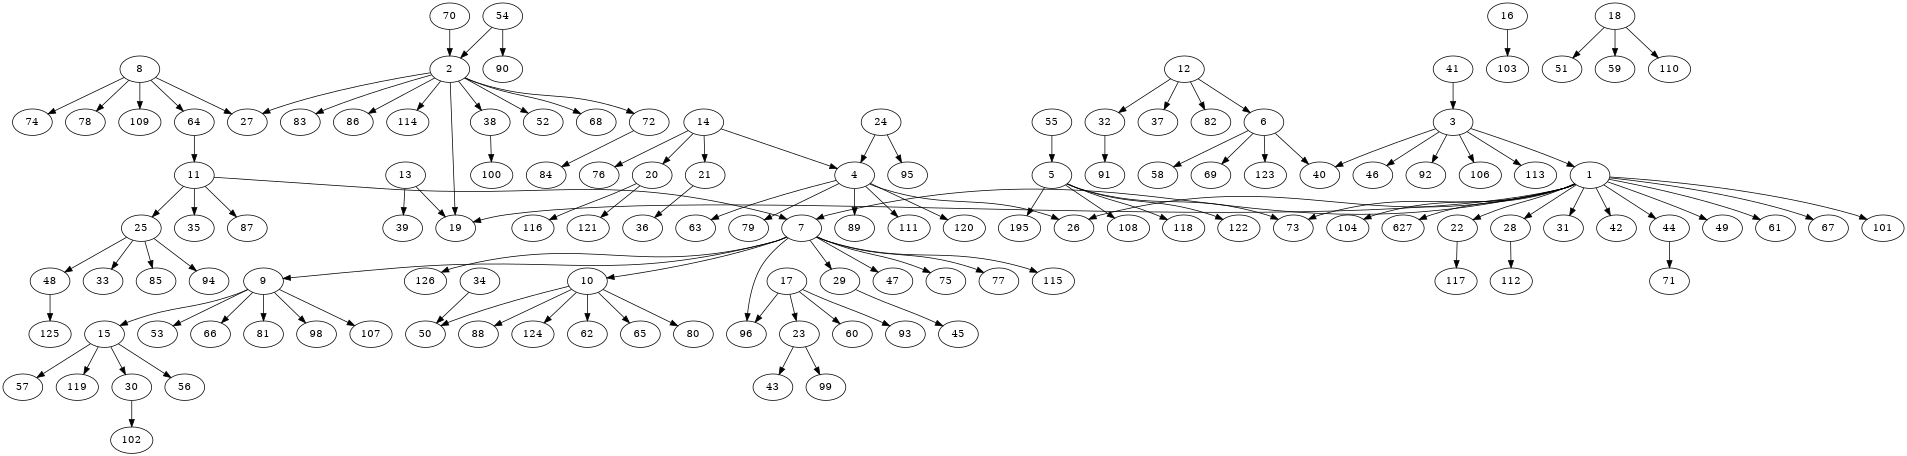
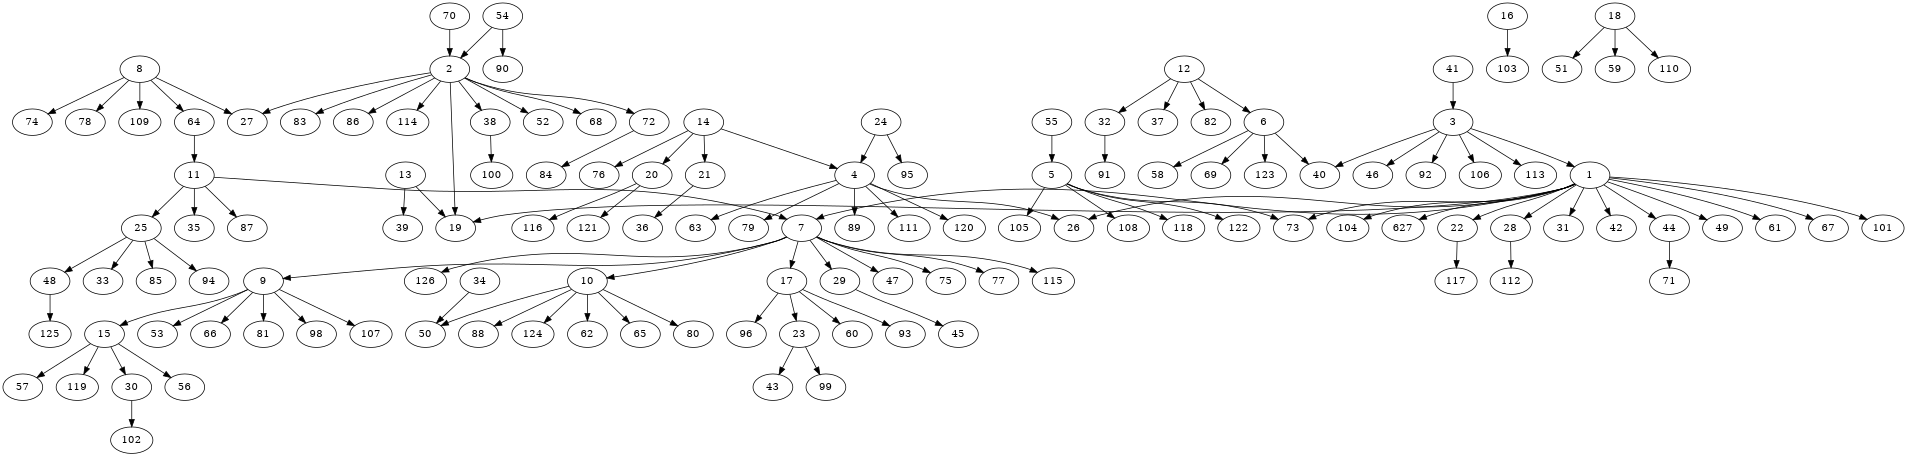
(1020, 228) -> (1020, 228)
(759, 271) -> (795, 251)
